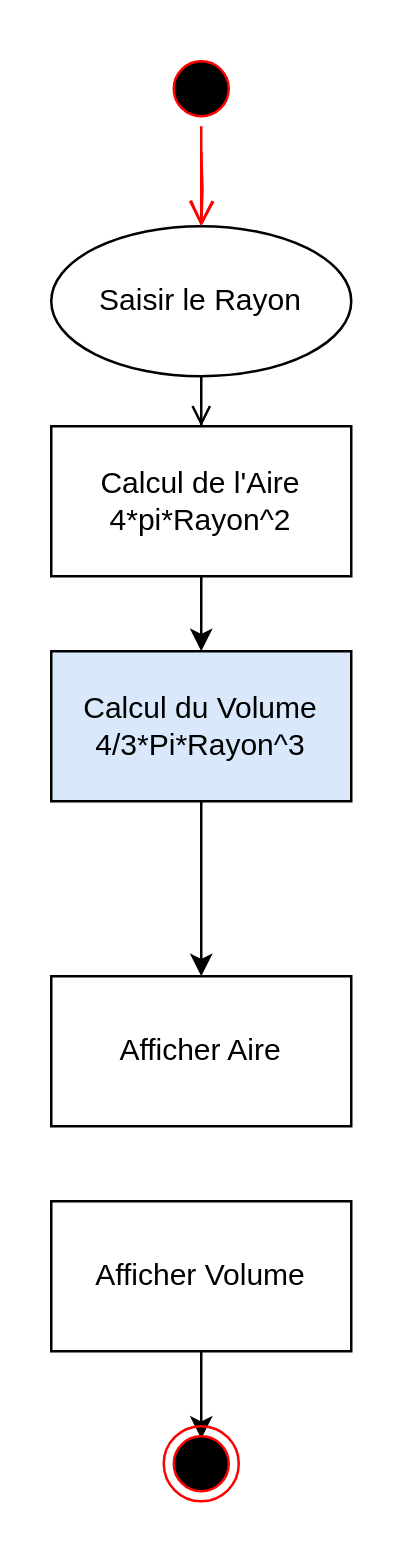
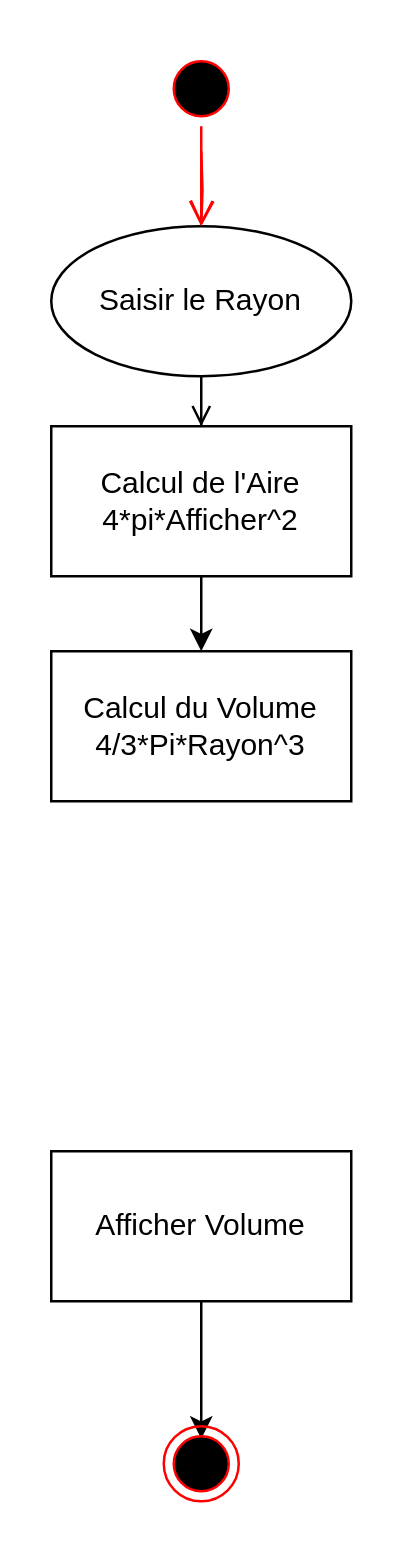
(201, 501) -> (201, 501)
(201, 726) -> (201, 726)
(201, 880) -> none
(201, 1051) -> none
(201, 1276) -> (201, 1226)
